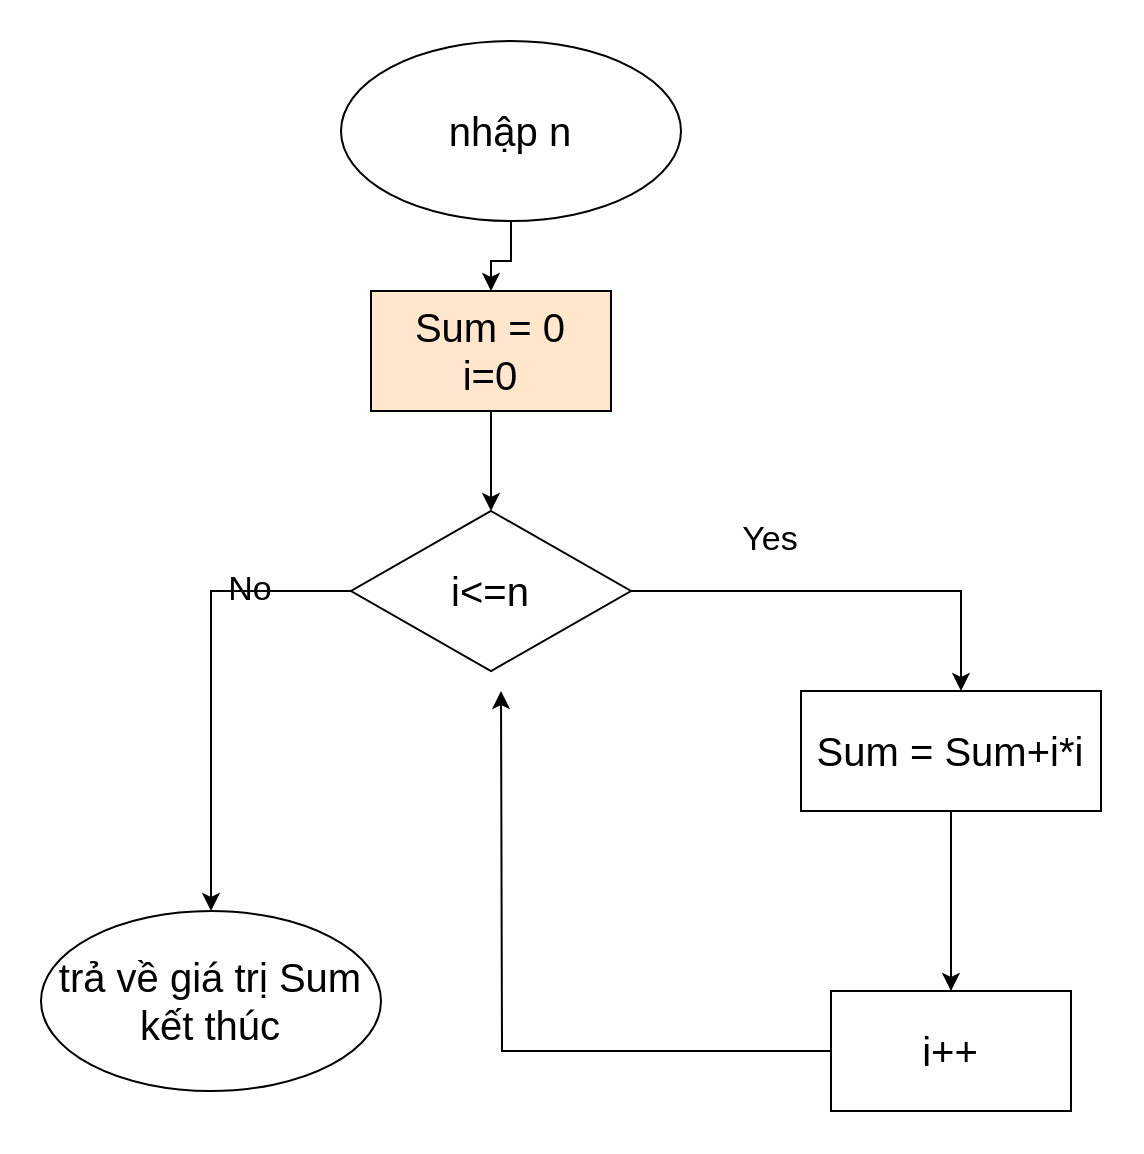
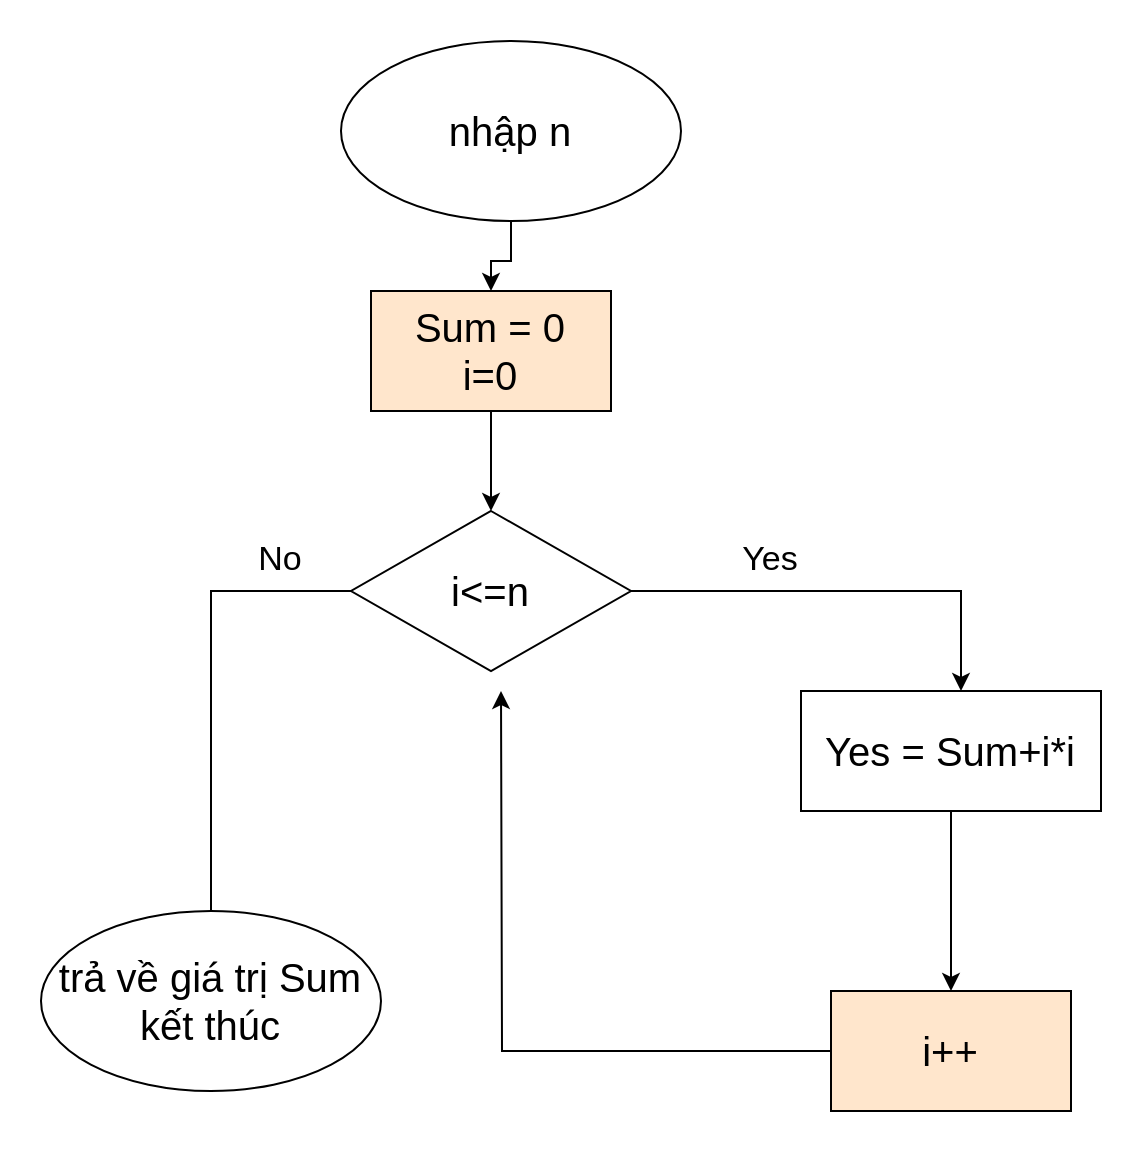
(771, 541) -> (771, 561)
(251, 591) -> (281, 561)
(951, 751) -> (951, 751)
(211, 896) -> (211, 901)
(951, 1051) -> (951, 1051)
